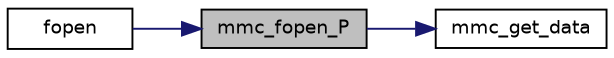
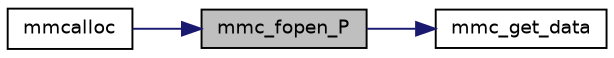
(70, 29) -> (70, 29)
